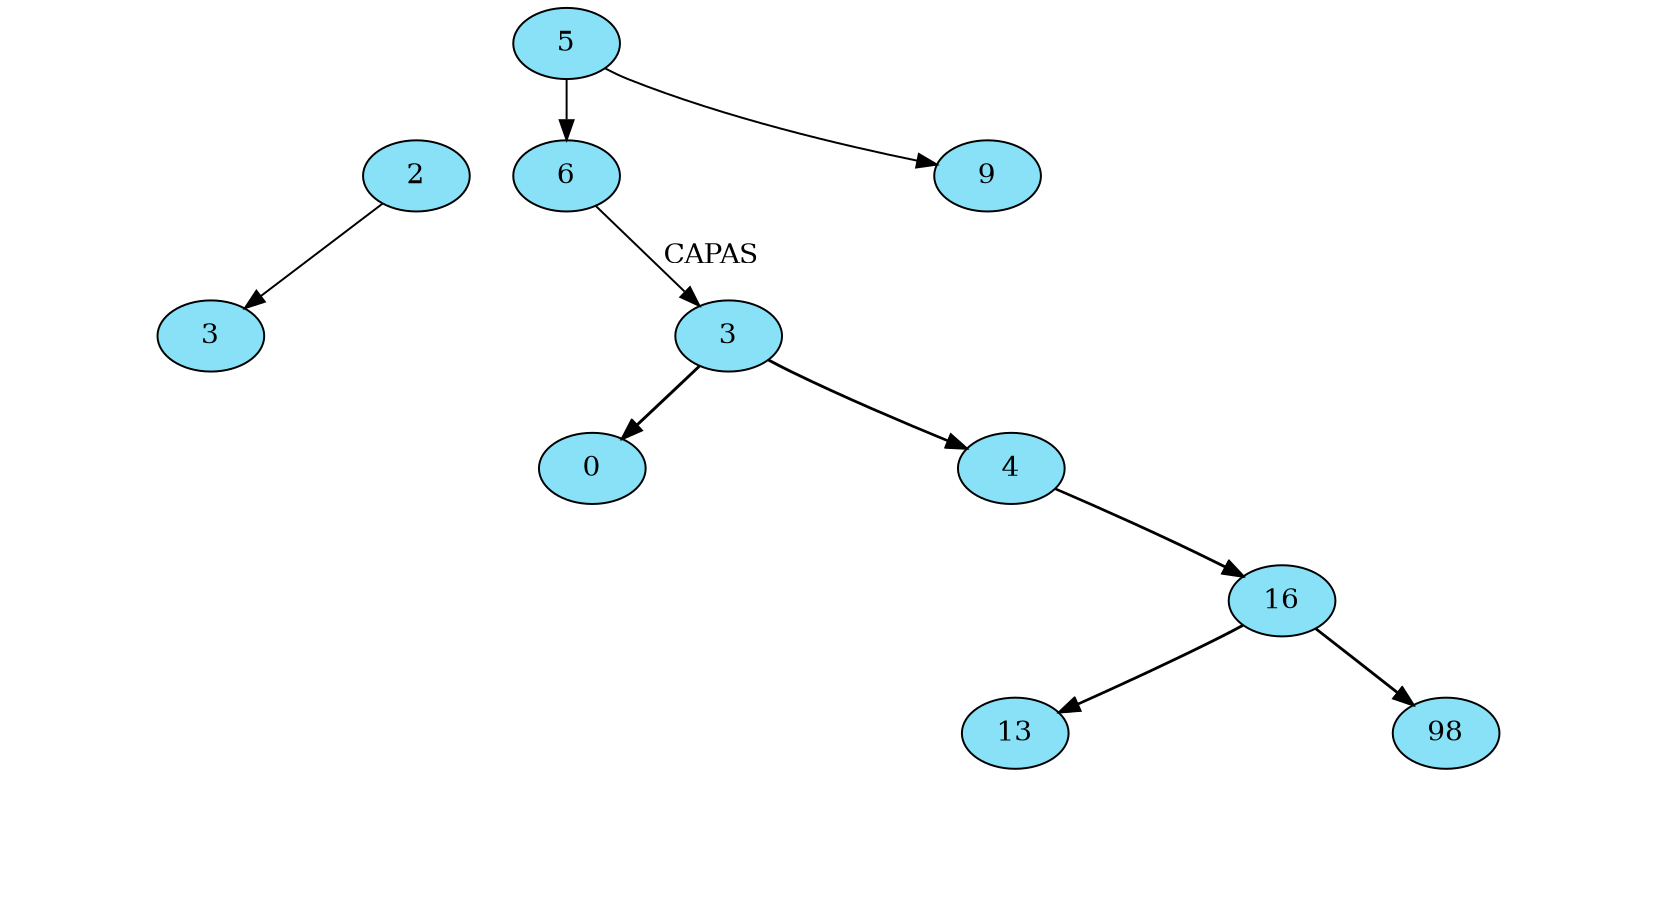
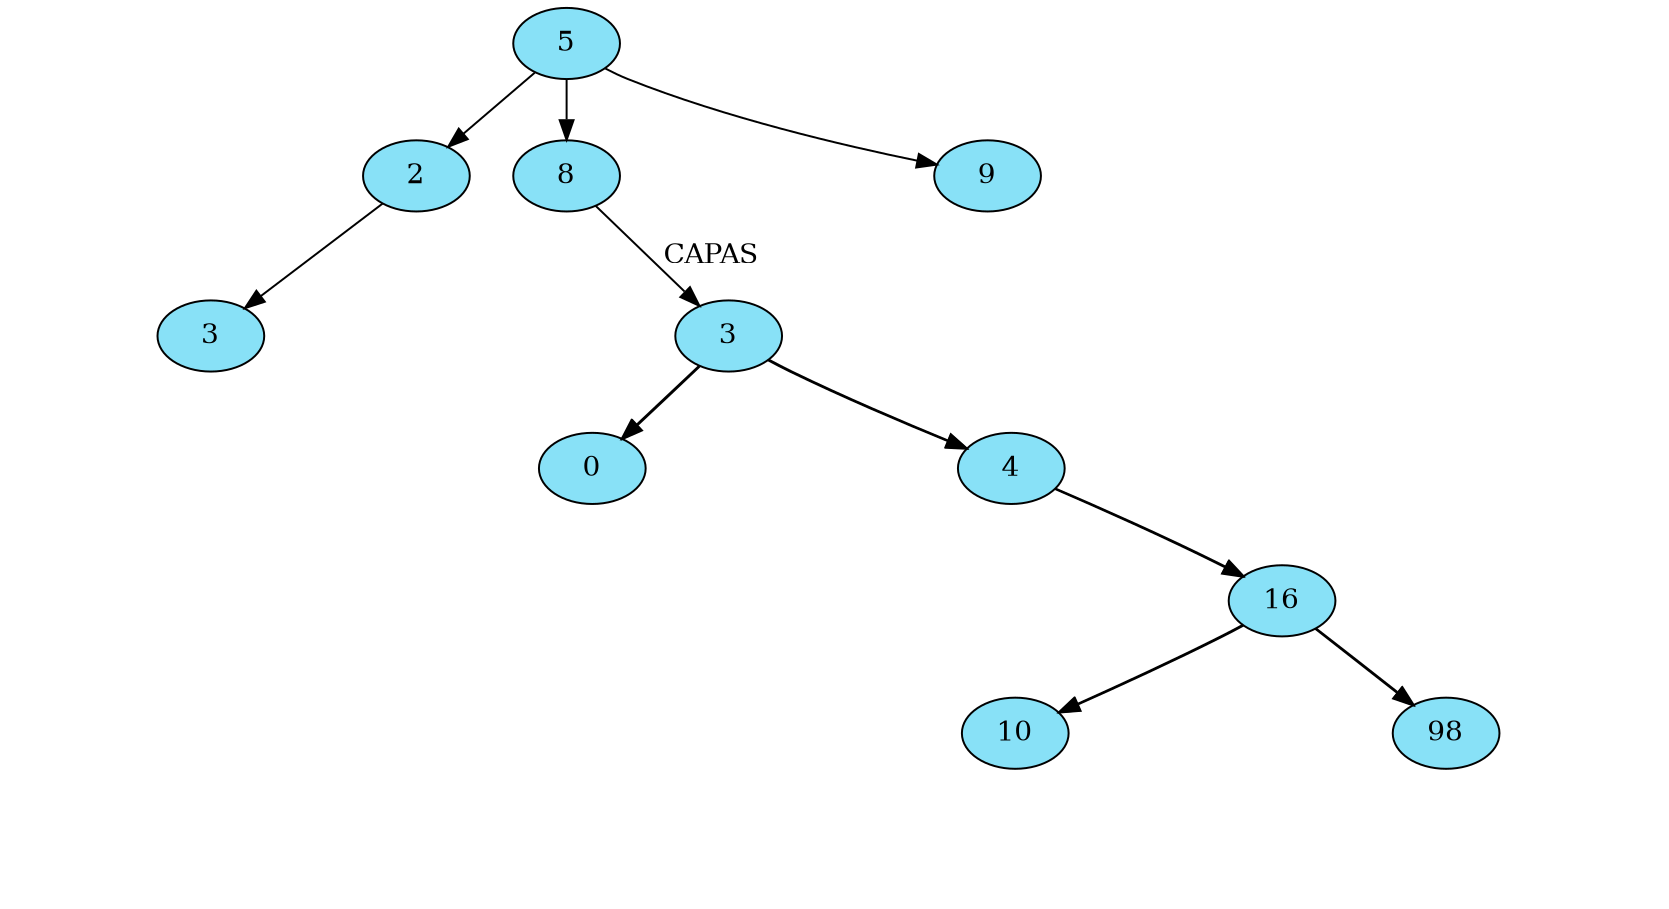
none -> (499, 103)
(567, 176) -> (567, 176)
(1015, 733) -> (1015, 733)
